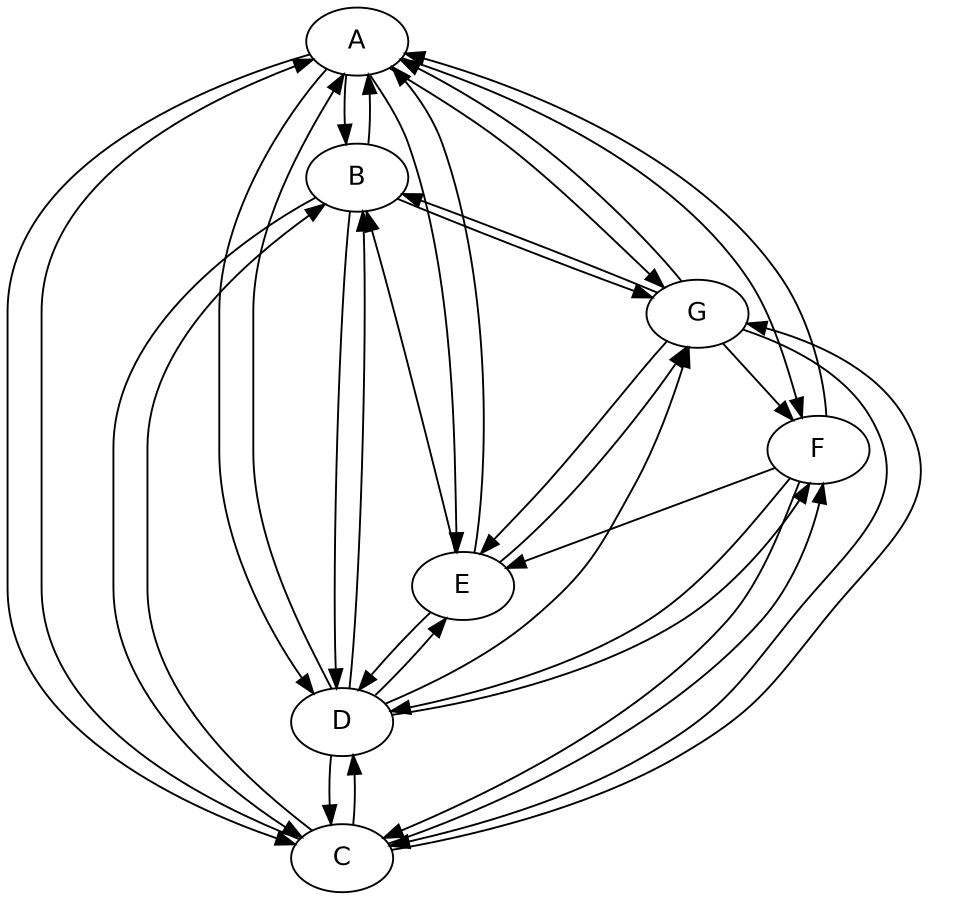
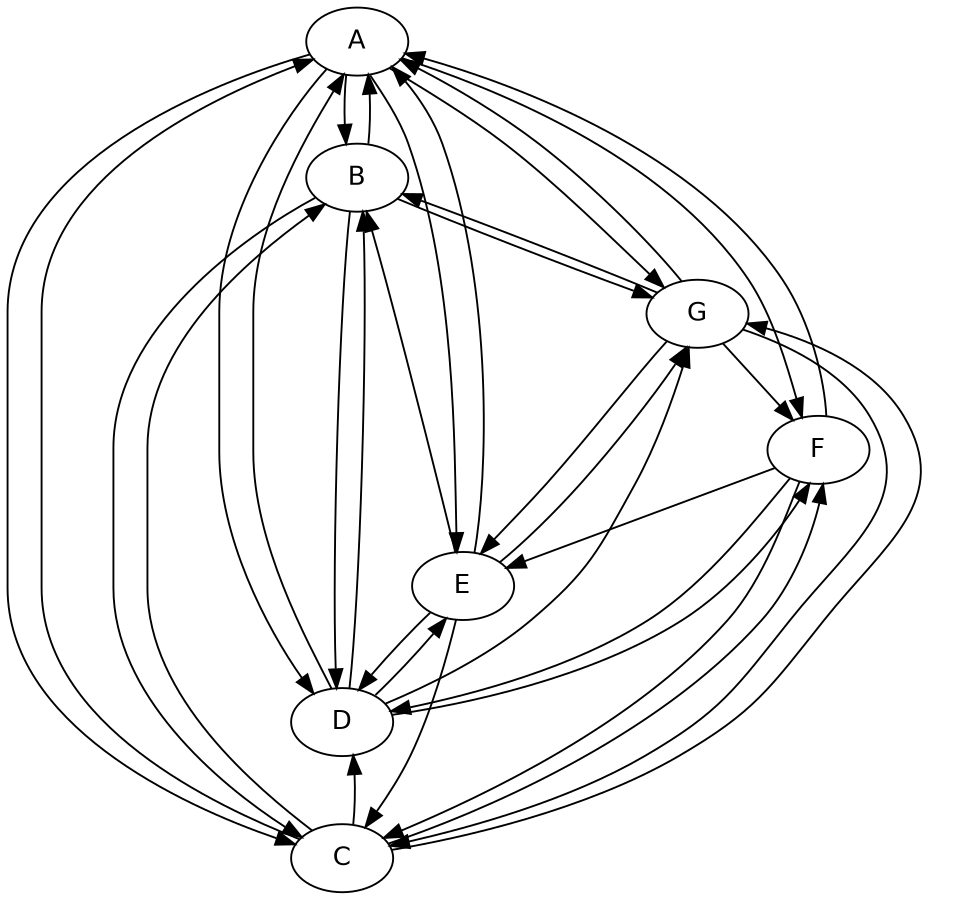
(330, 780) -> (424, 725)
